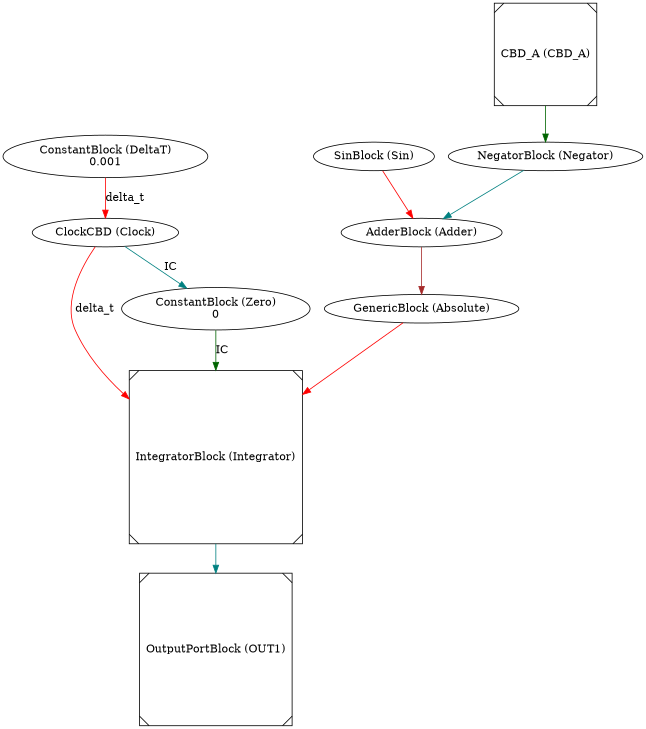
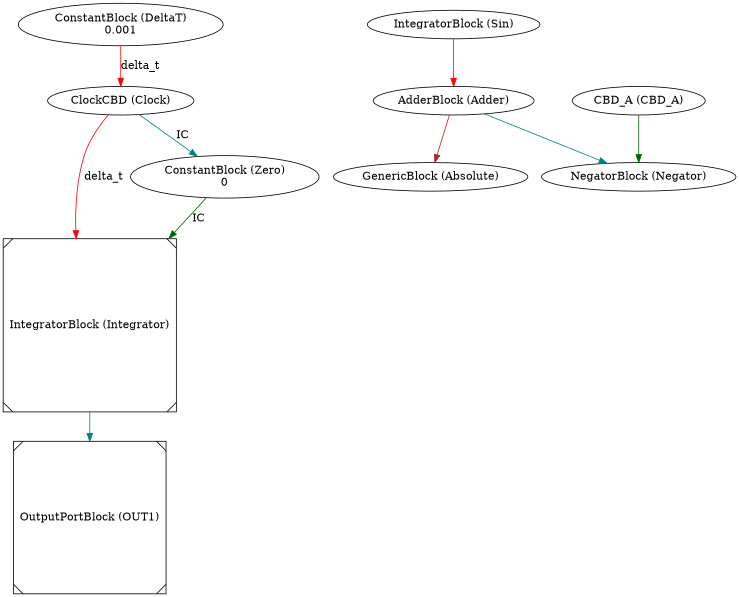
(546, 54) -> (639, 101)
(374, 156) -> (454, 25)
(487, 192) -> (542, 137)
(356, 356) -> none
